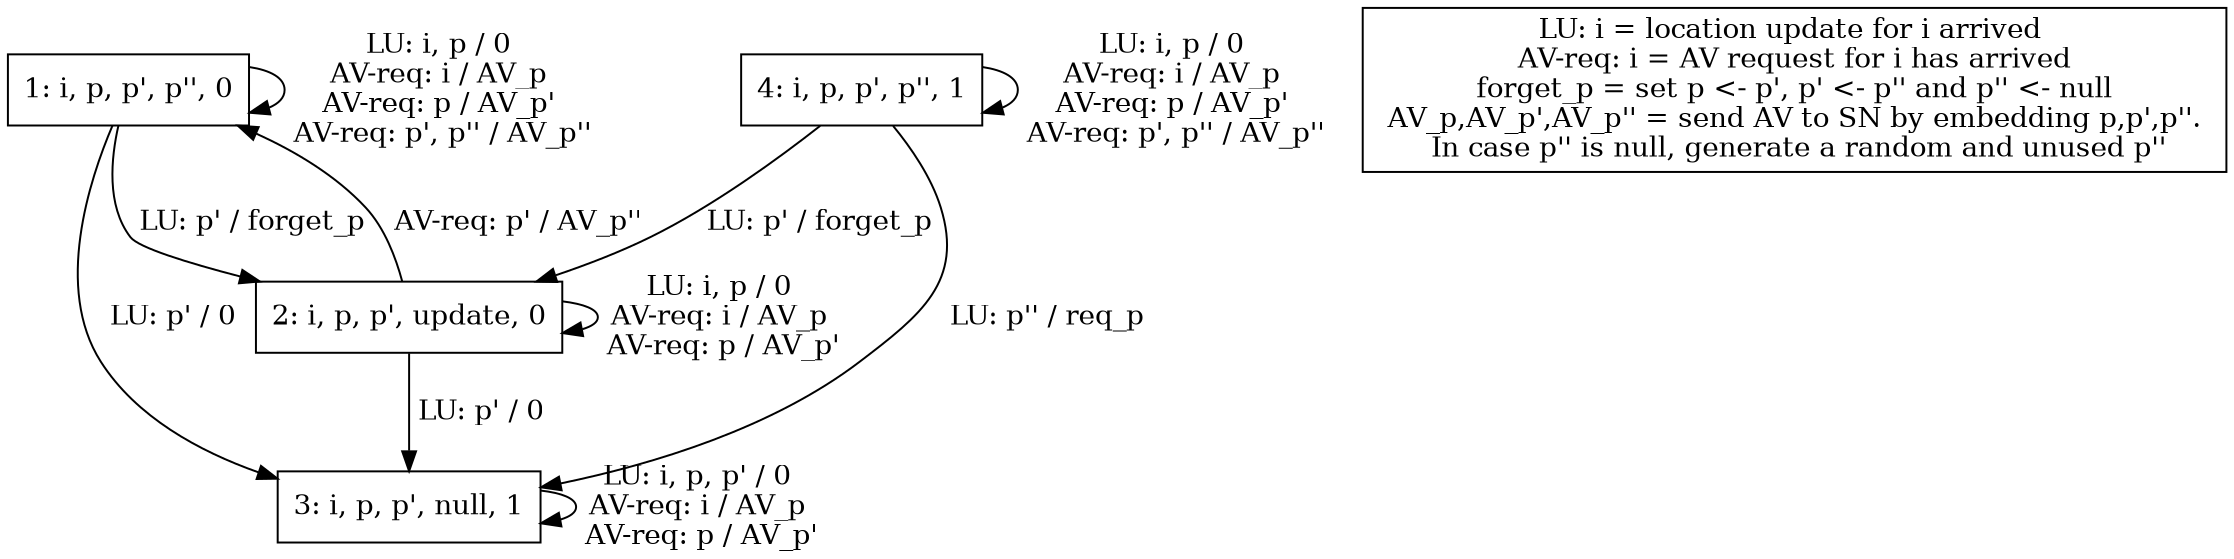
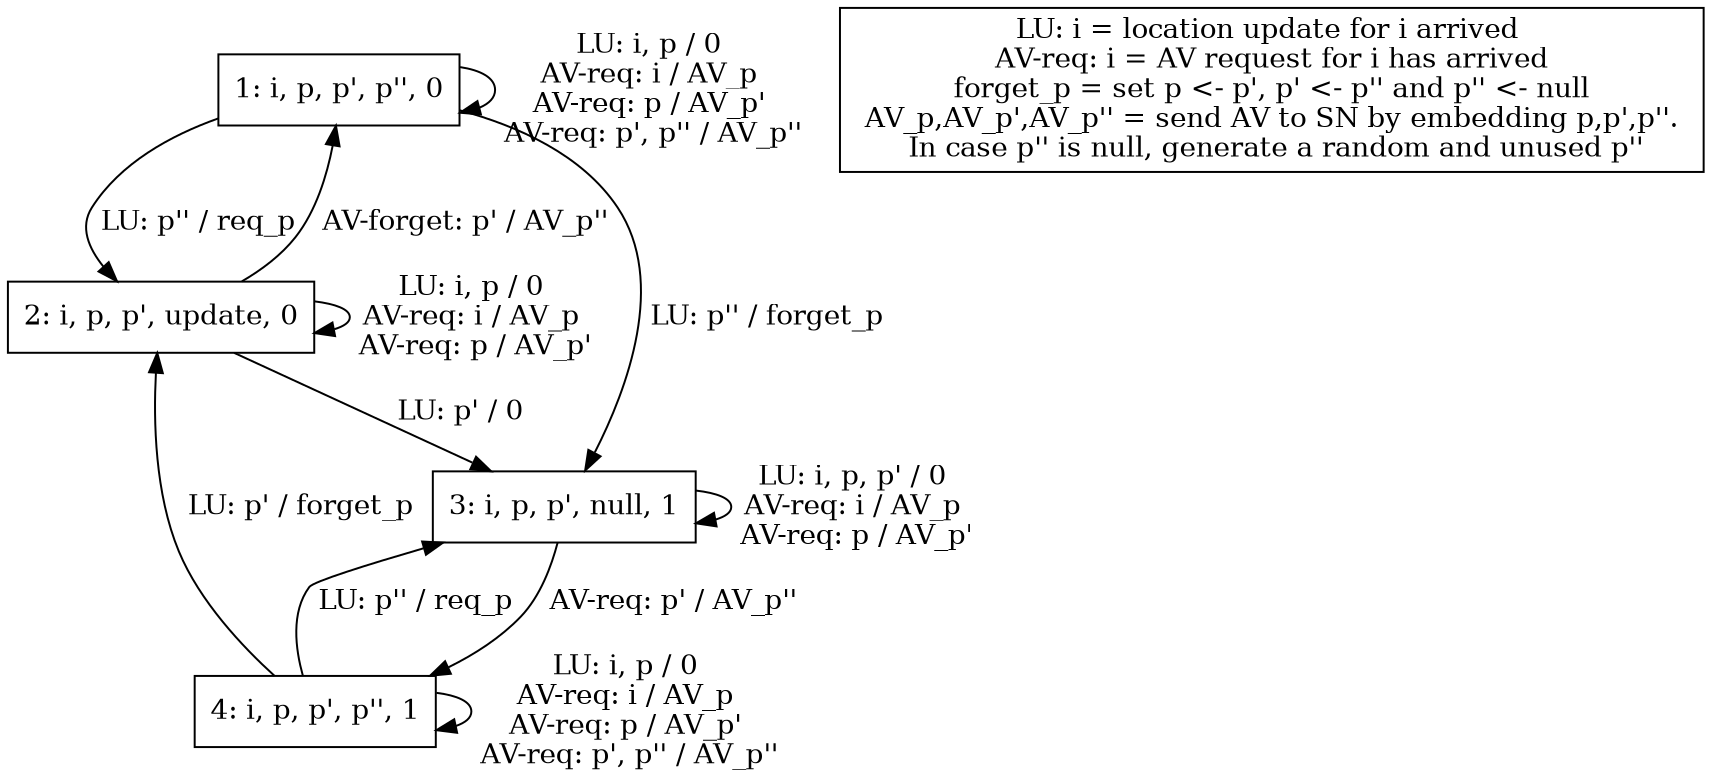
(248, 222) -> (194, 222)
(514, 222) -> (461, 222)
(169, 317) -> (763, 317)
none -> (519, 619)
